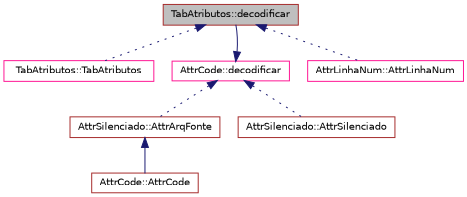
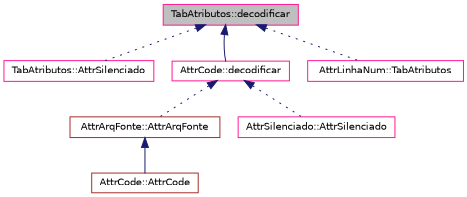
(231, 15) -> (231, 15)
(237, 38) -> (224, 48)
(79, 71) -> (79, 71)
(386, 71) -> (386, 71)
(145, 127) -> (145, 127)
(317, 127) -> (317, 127)
